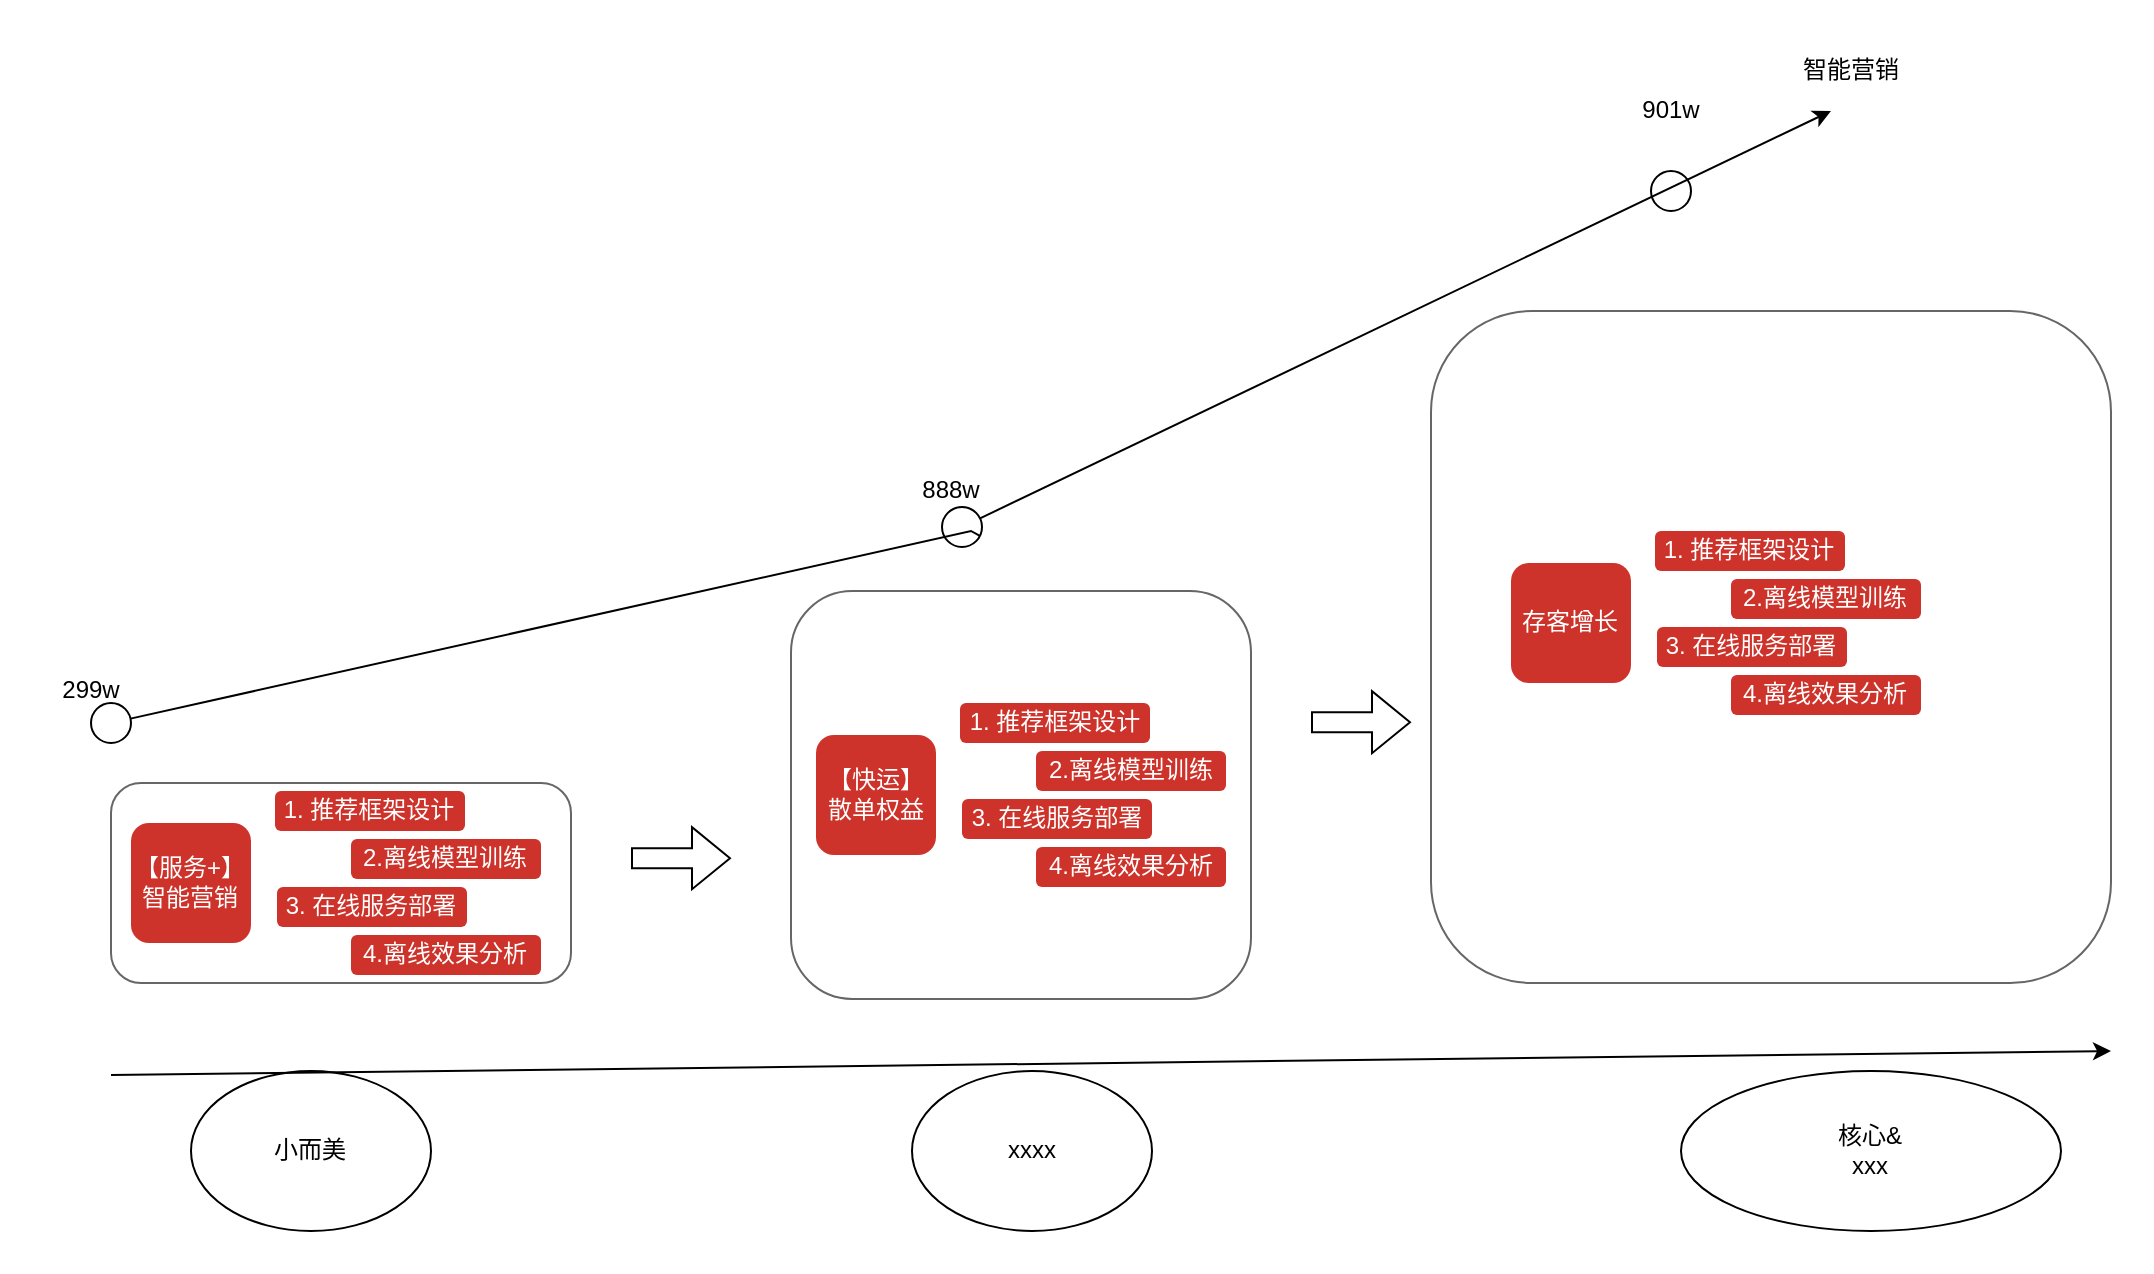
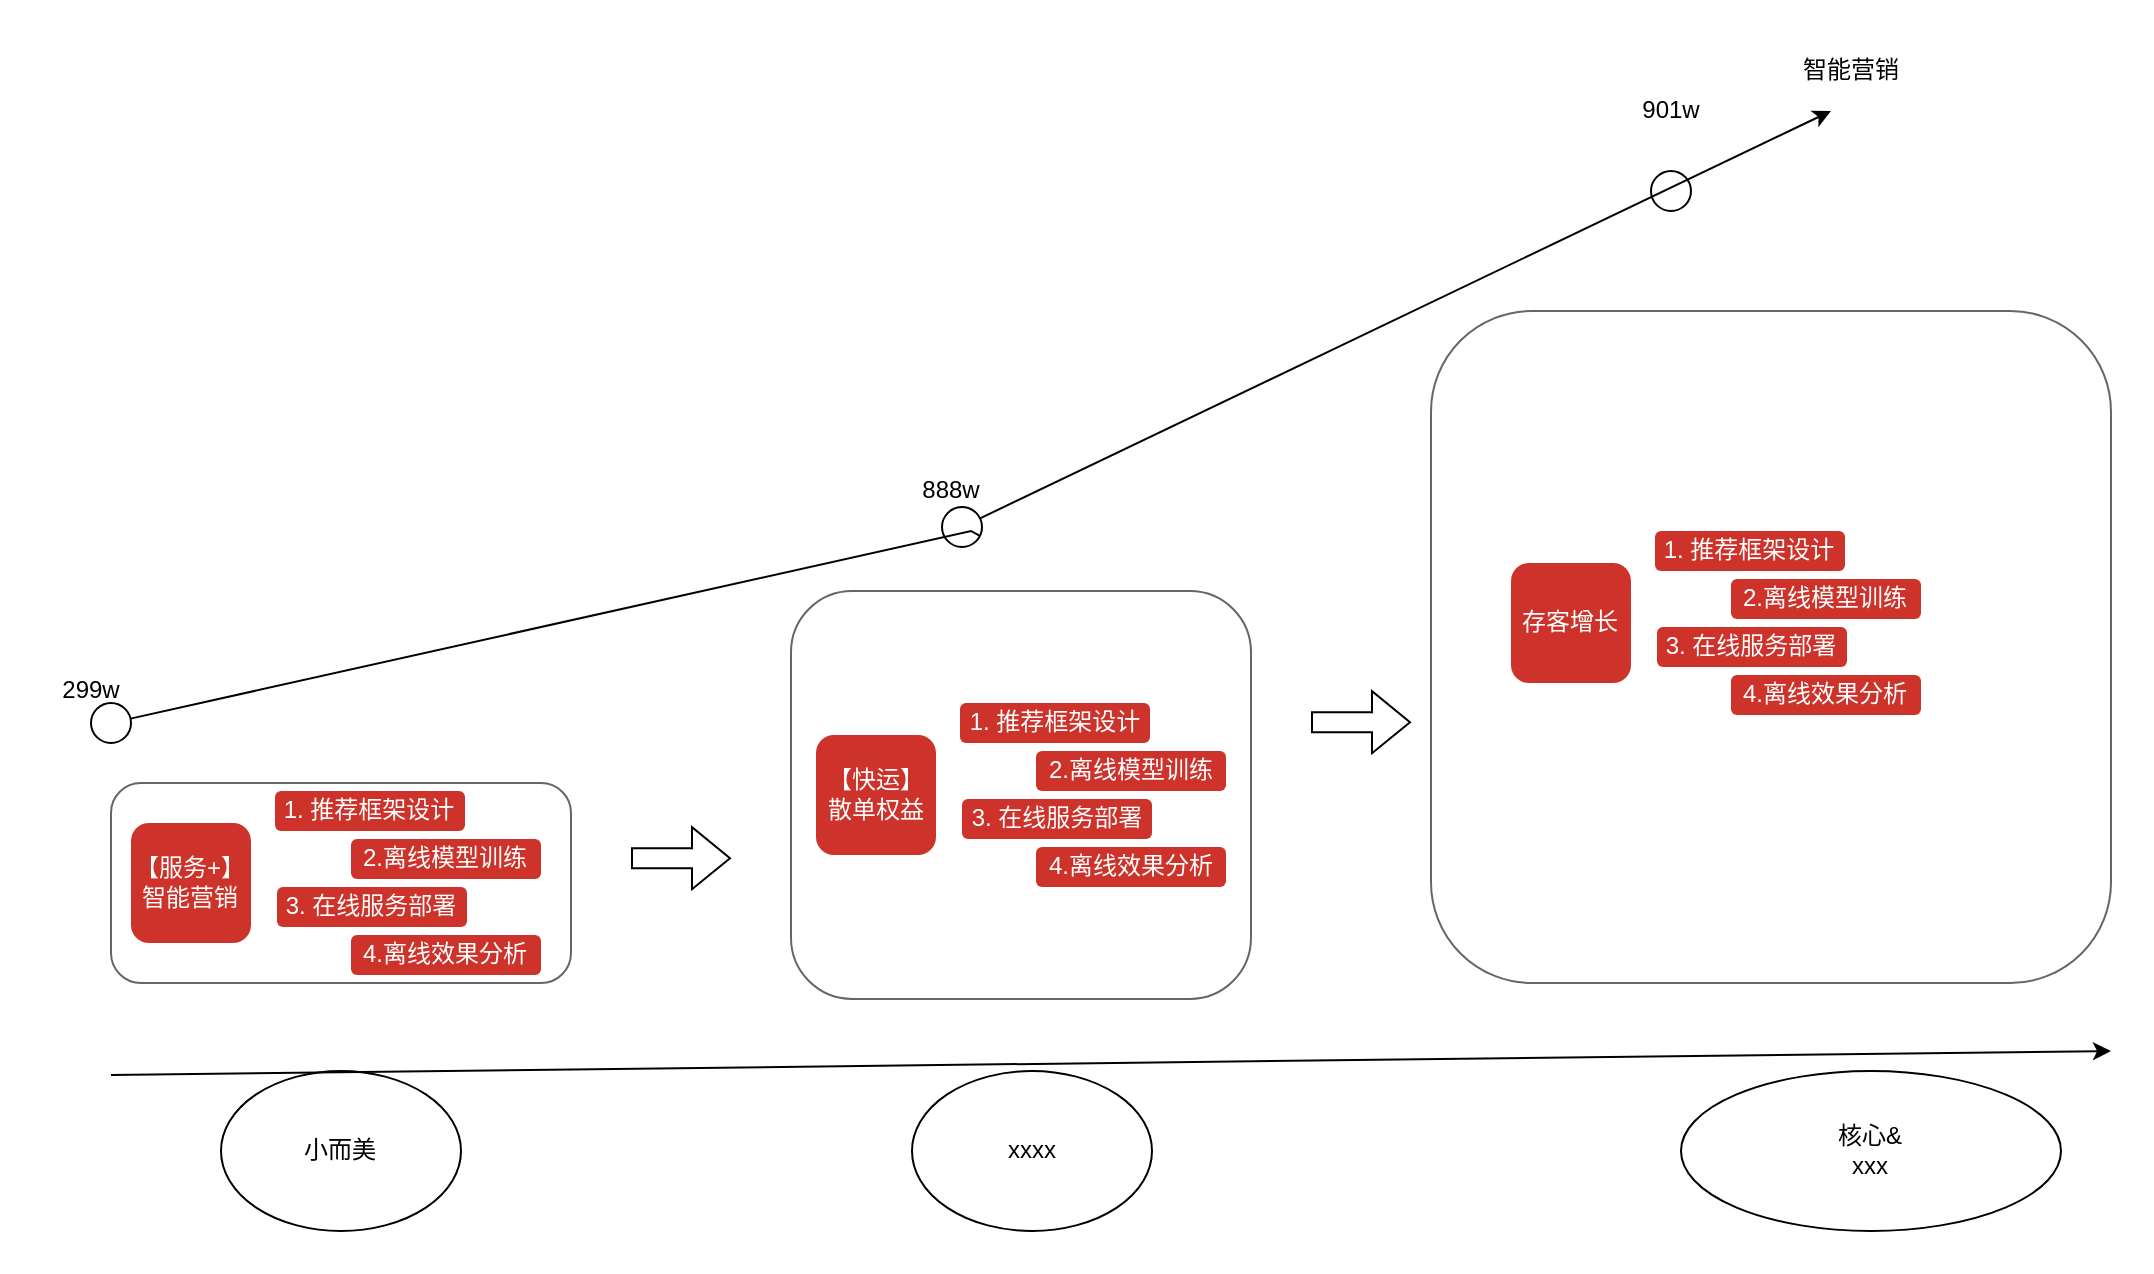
(311, 1151) -> (341, 1151)
